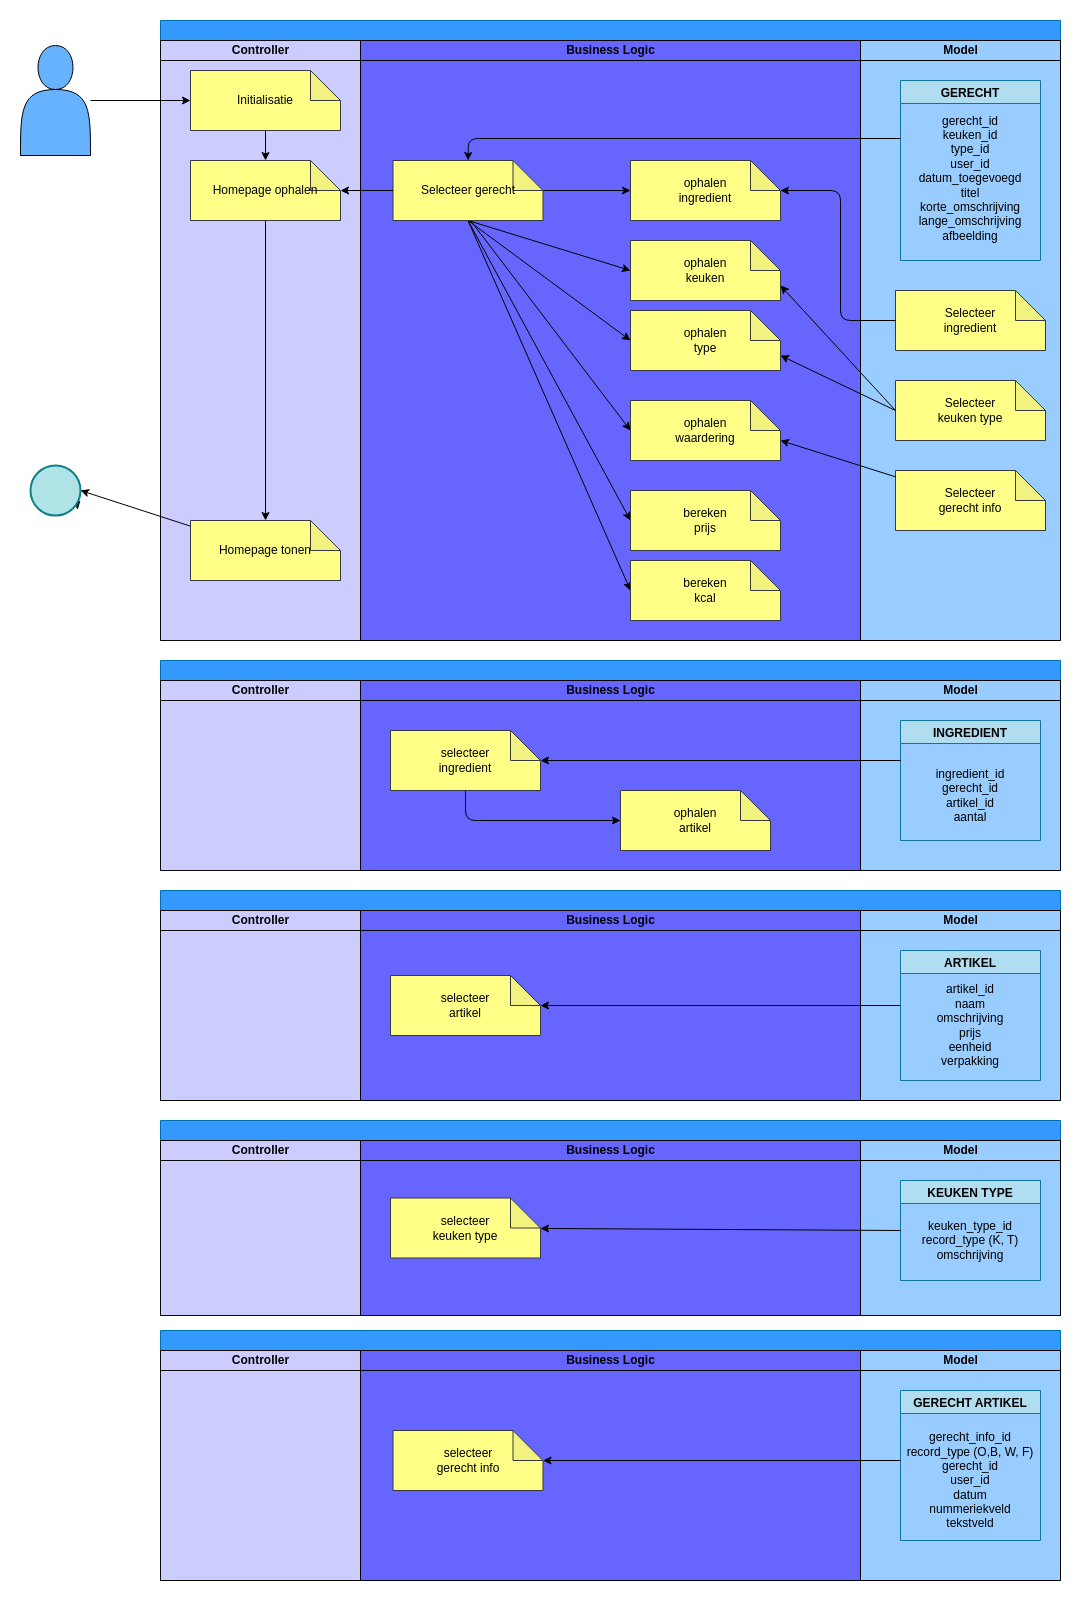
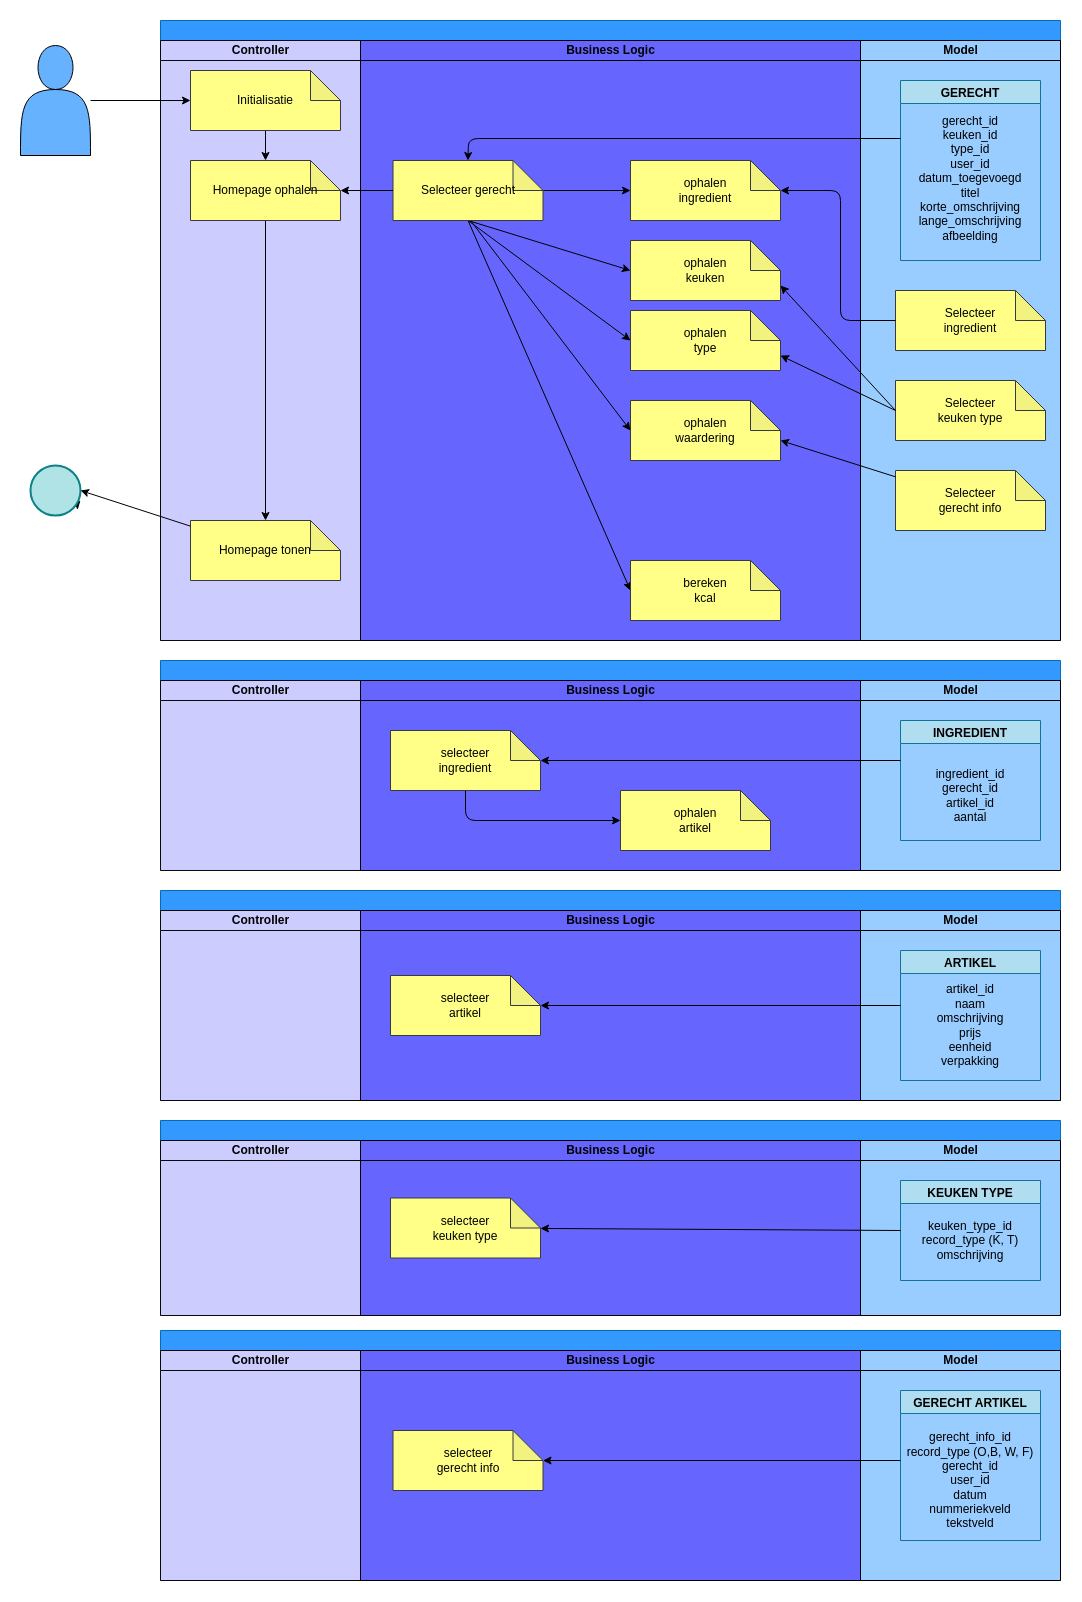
(552, 376) -> none
(706, 521) -> none
